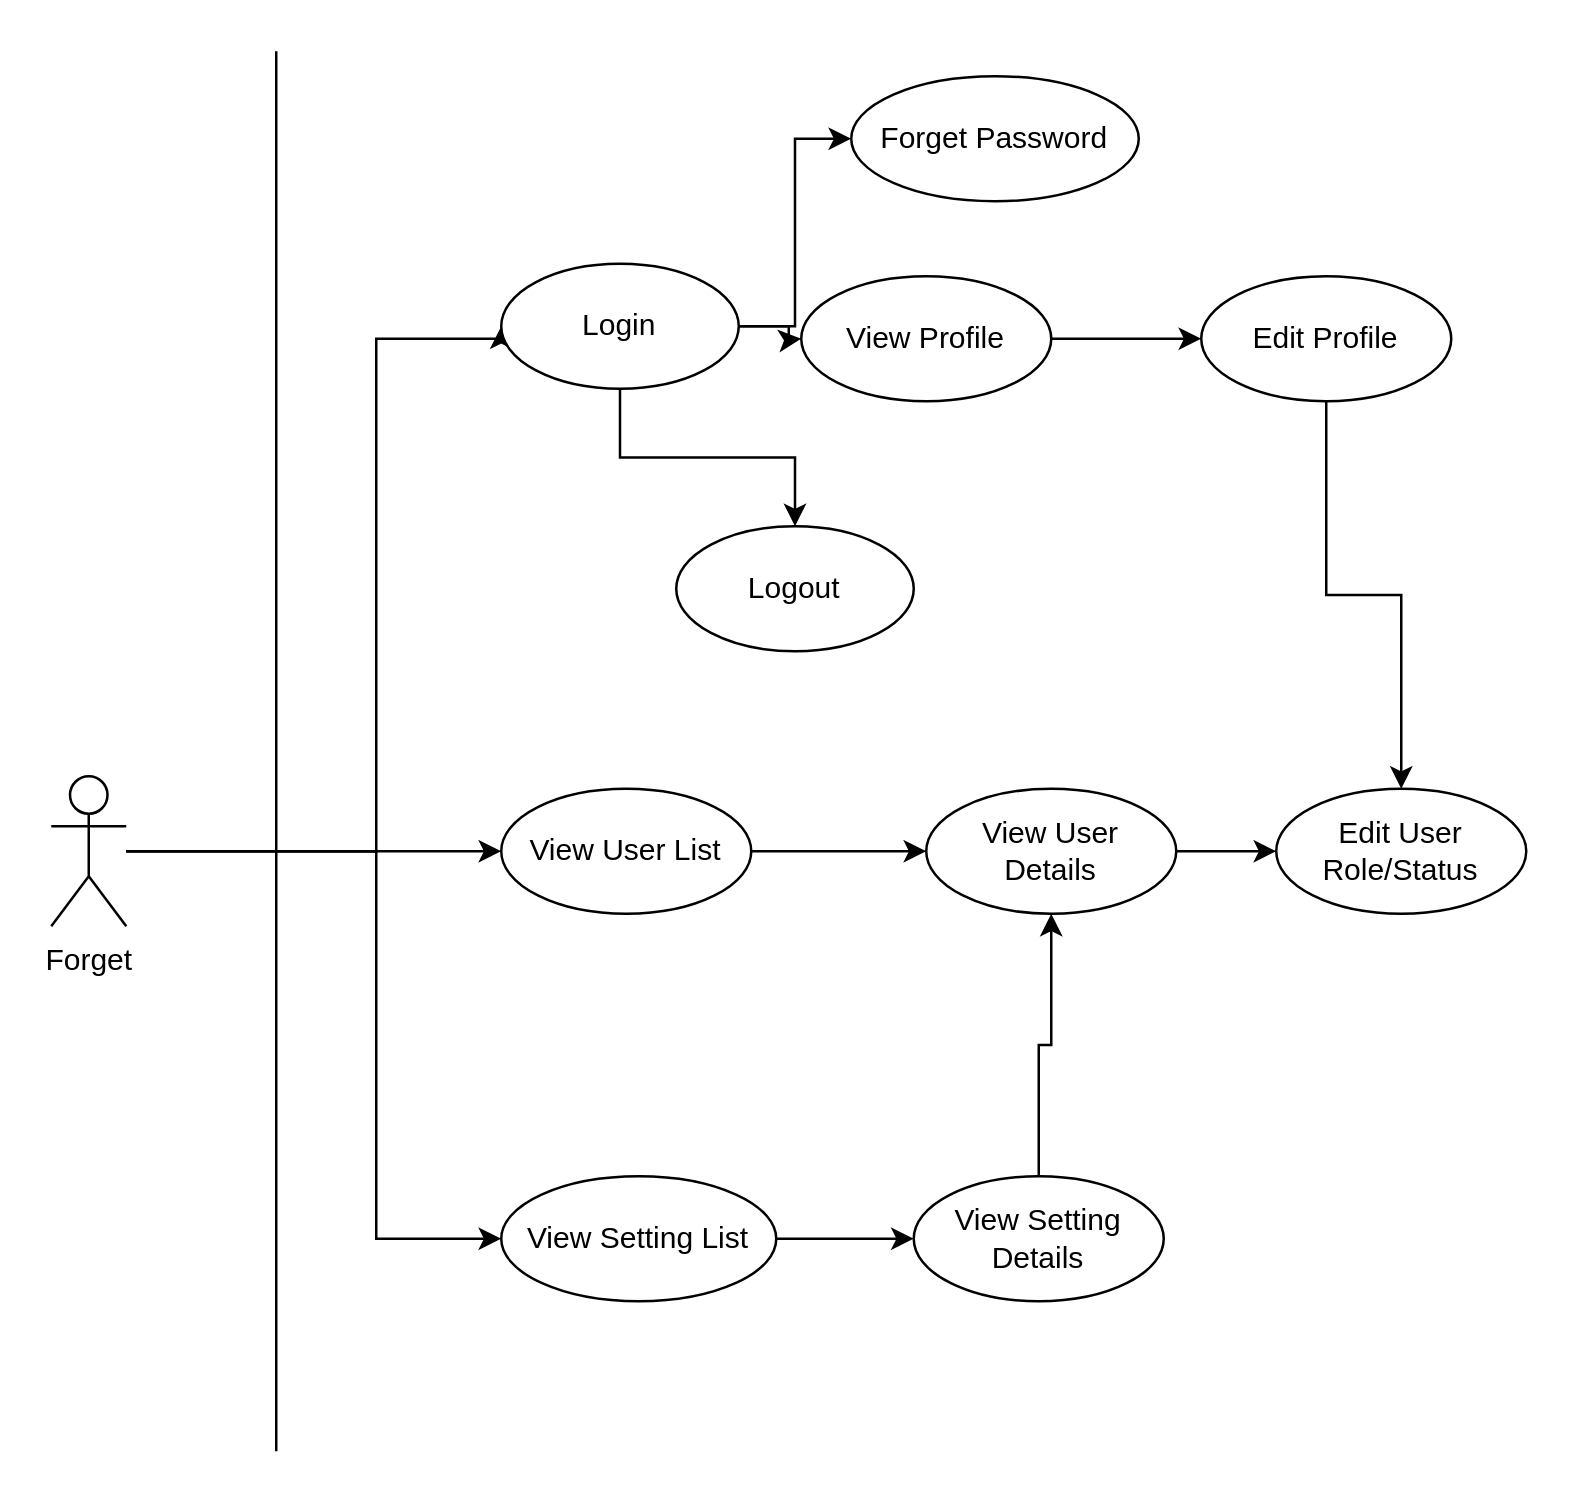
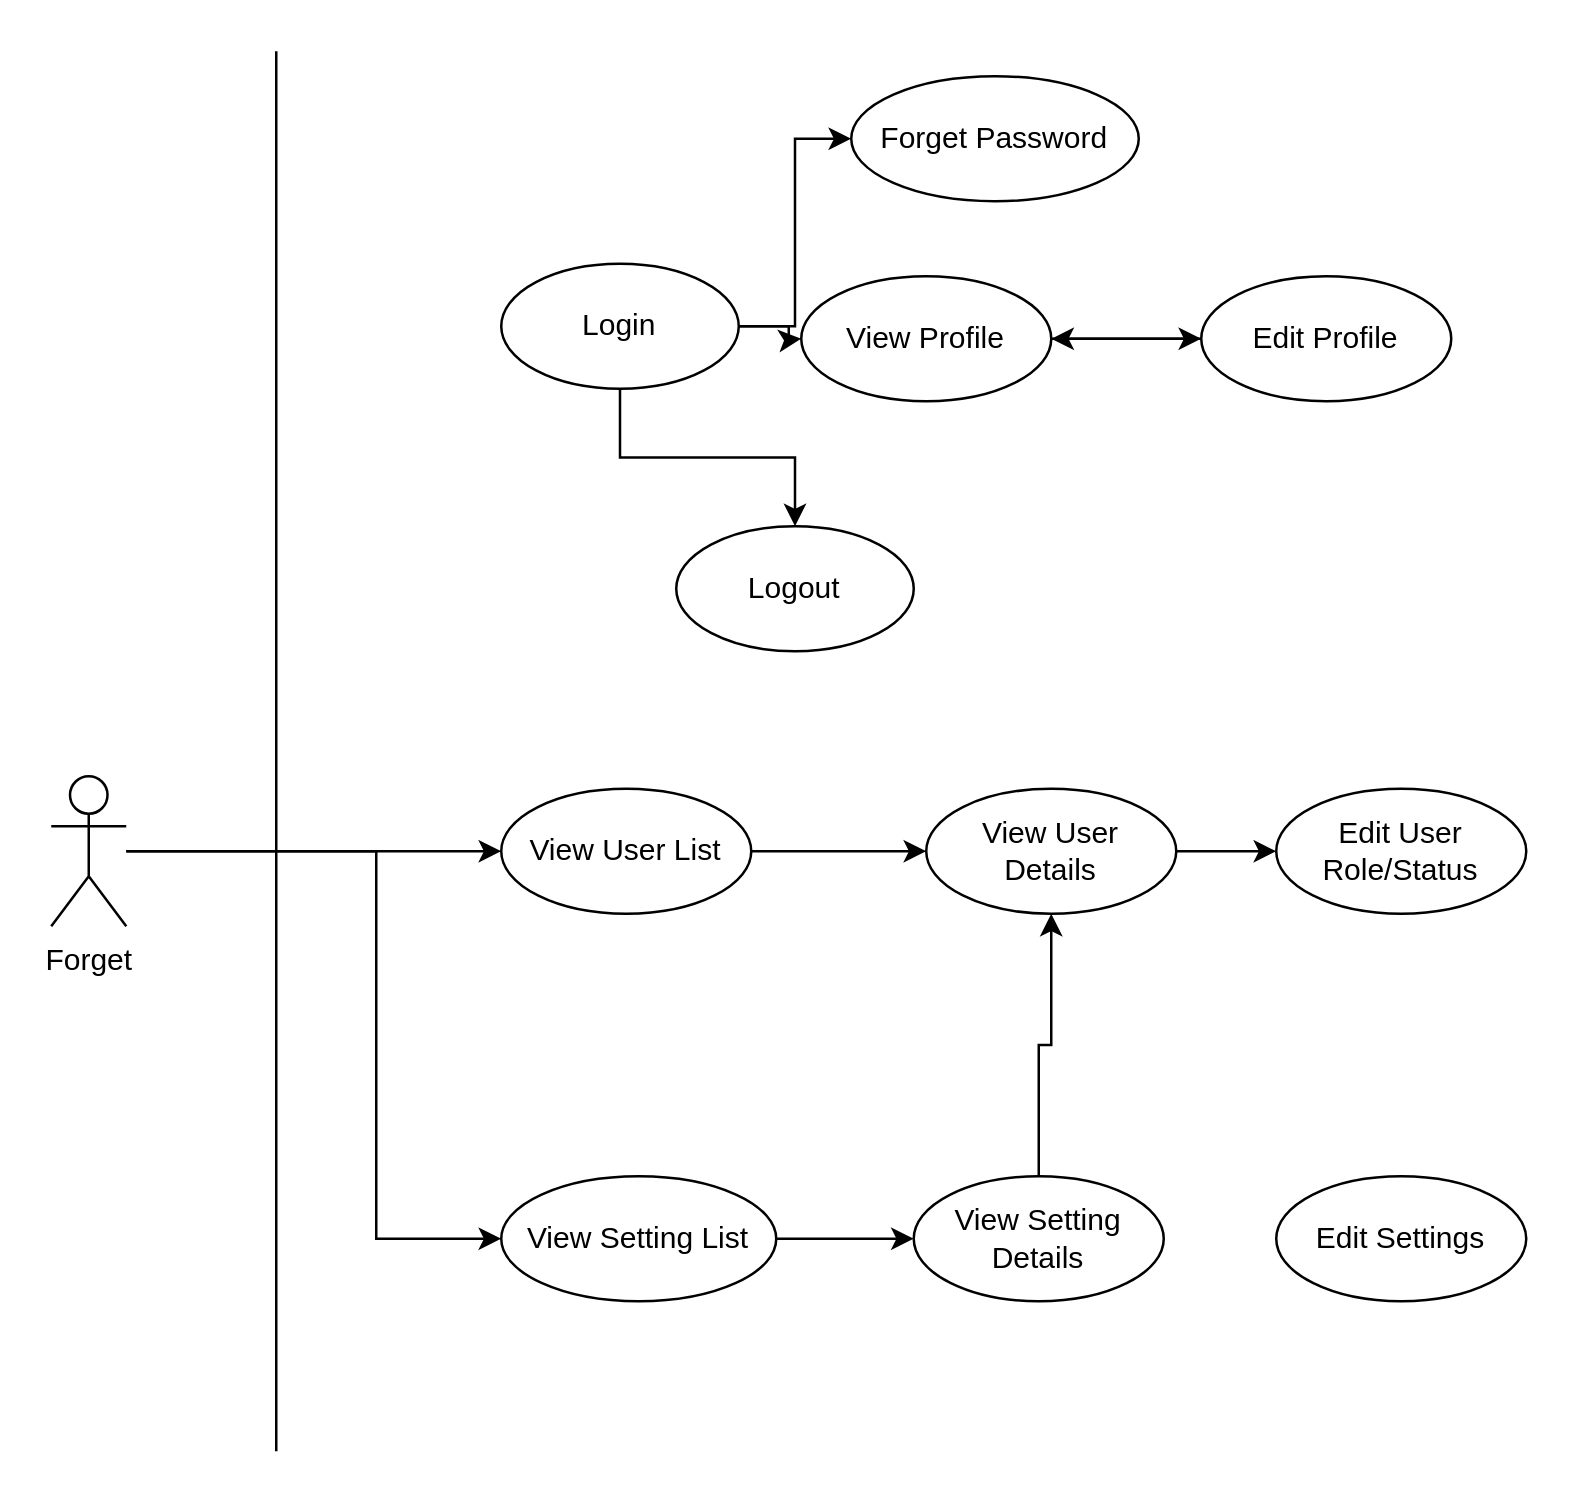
(376, 529) -> none
(1355, 595) -> (1199, 339)
none -> (1401, 1239)
